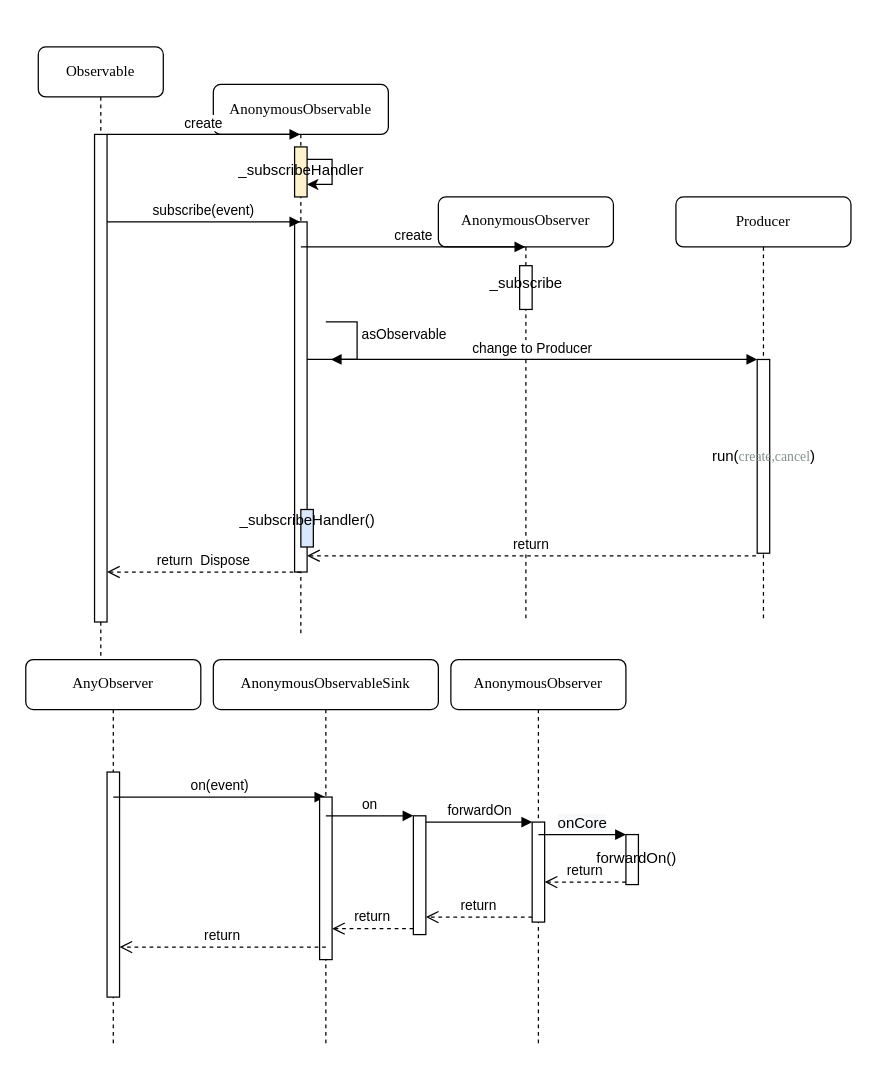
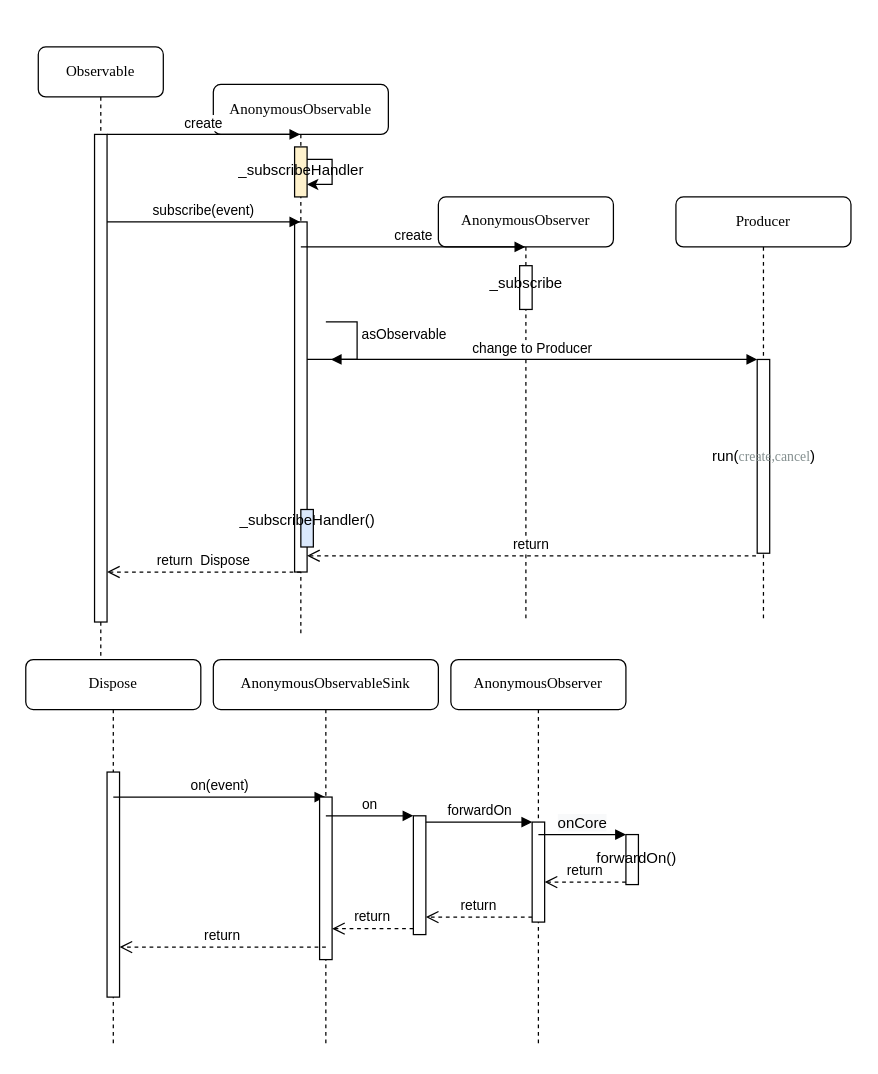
(113, 697) -> (113, 697)
